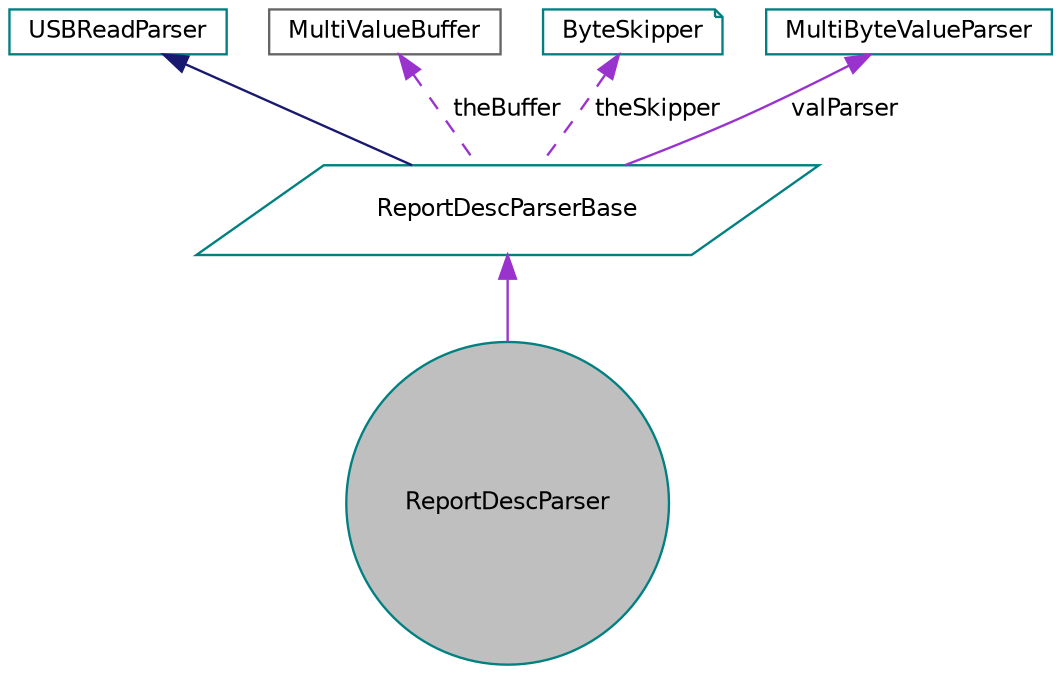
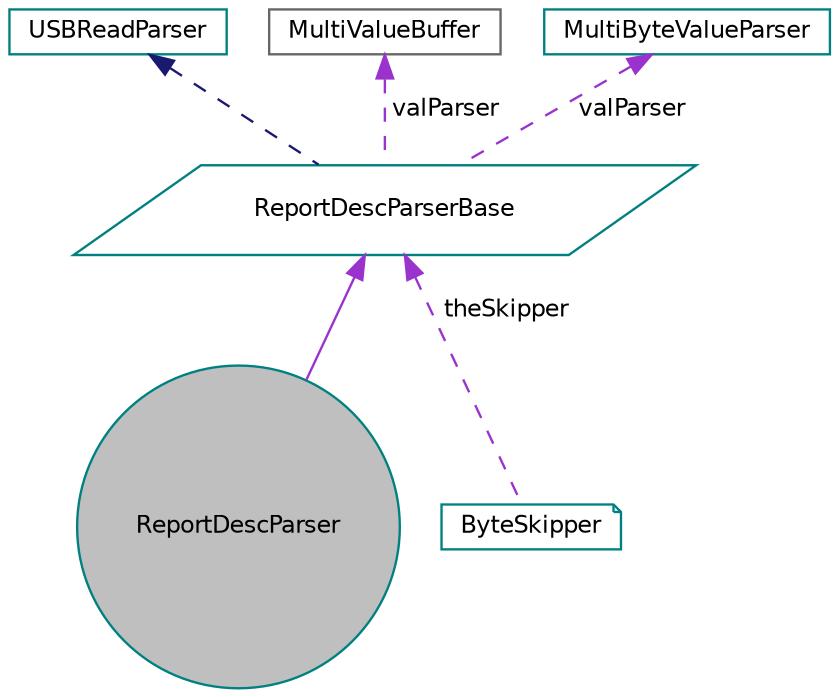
(504, 110) -> (443, 110)
(299, 115) -> (244, 116)
(739, 119) -> (545, 116)
(573, 120) -> (468, 391)
